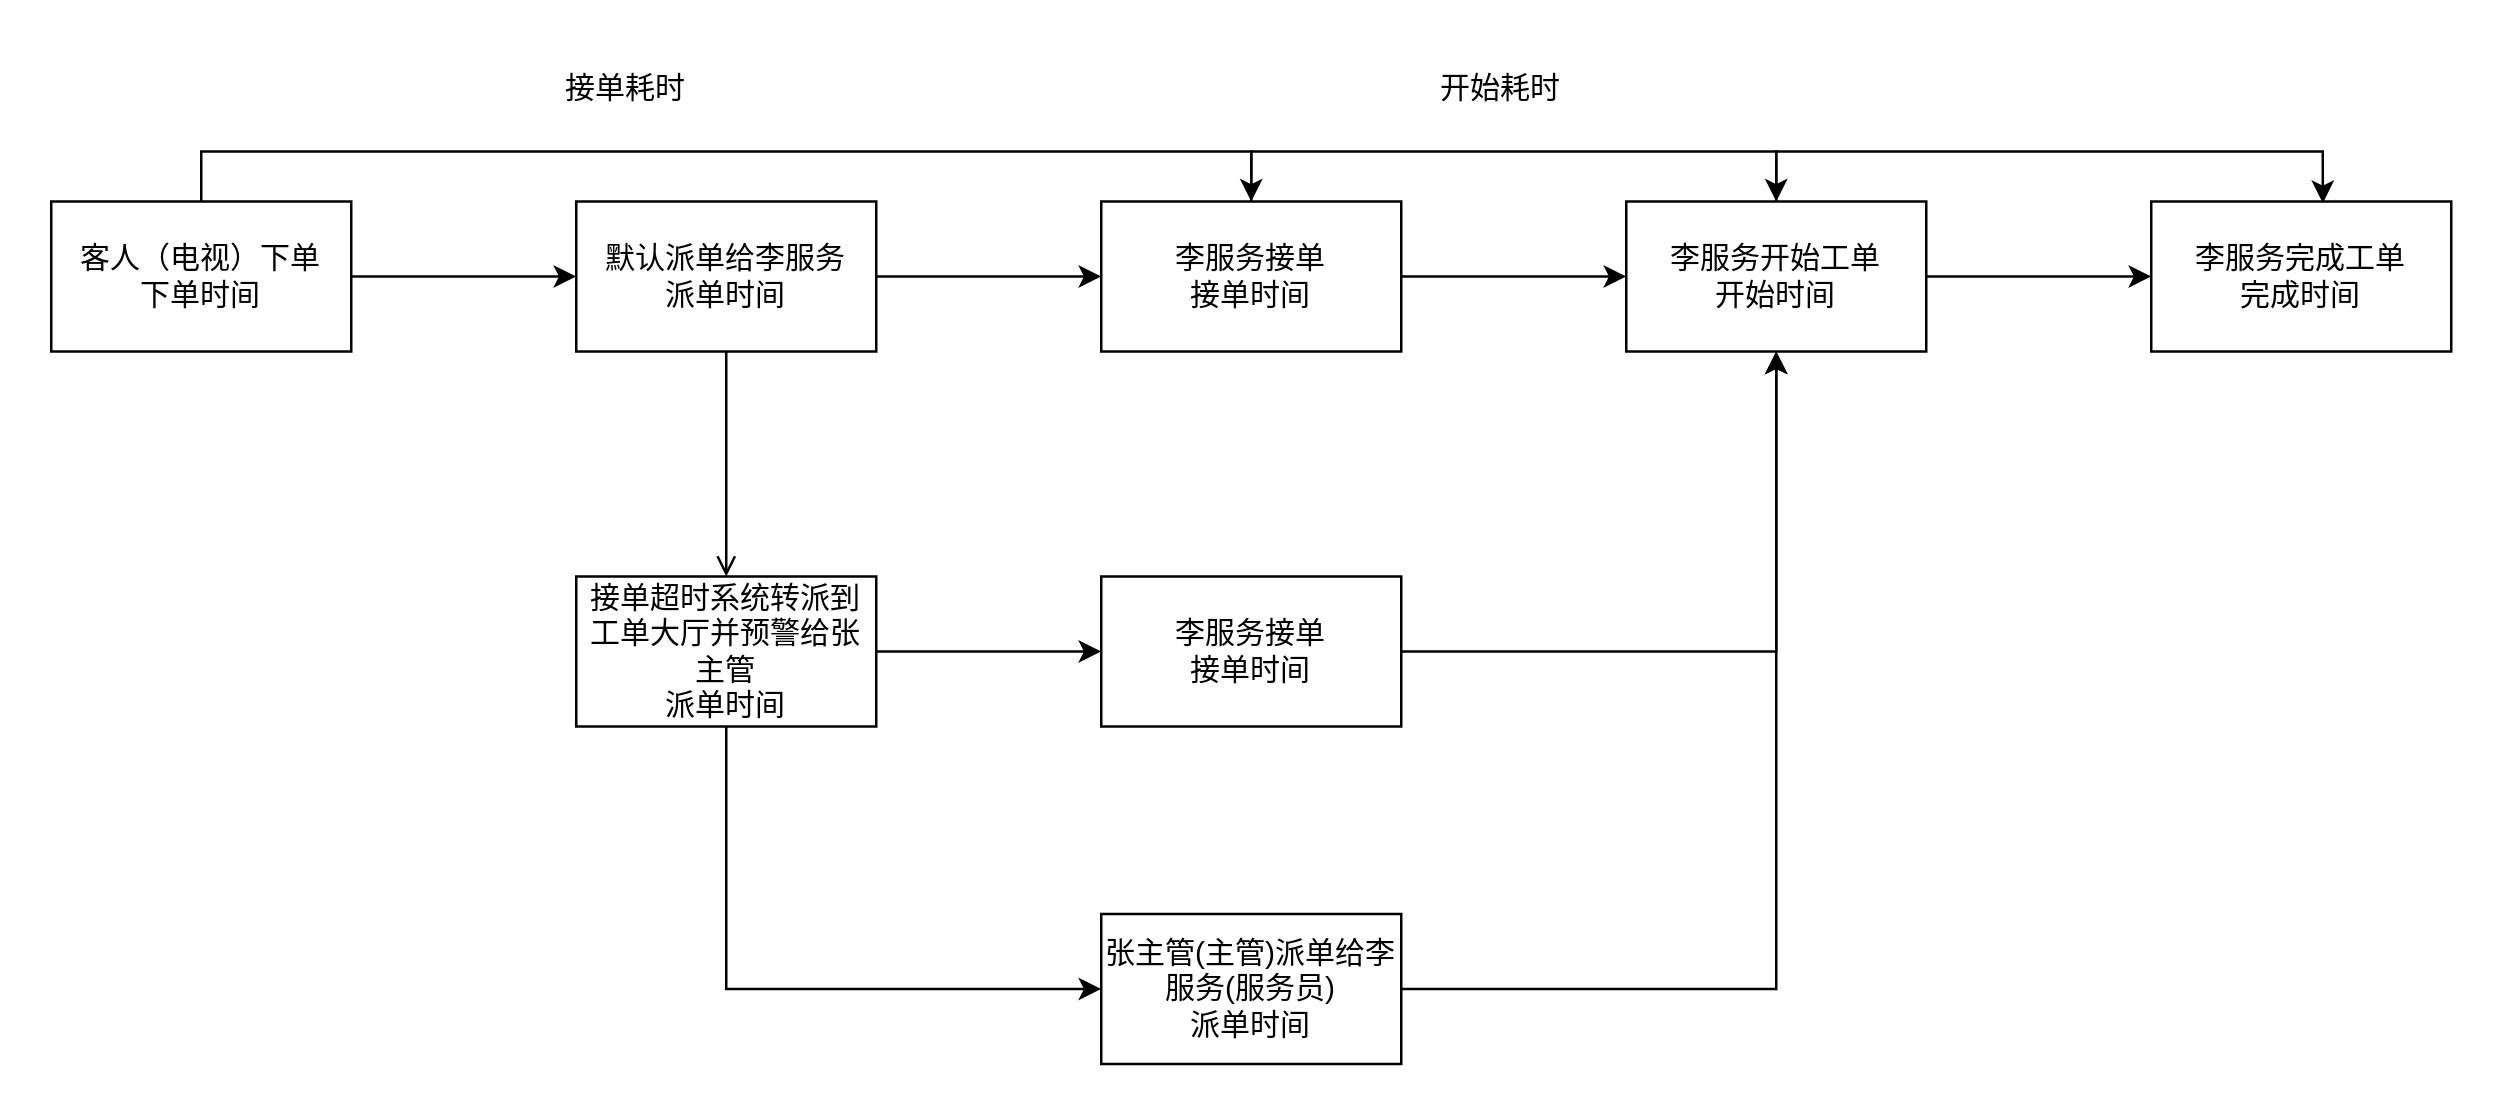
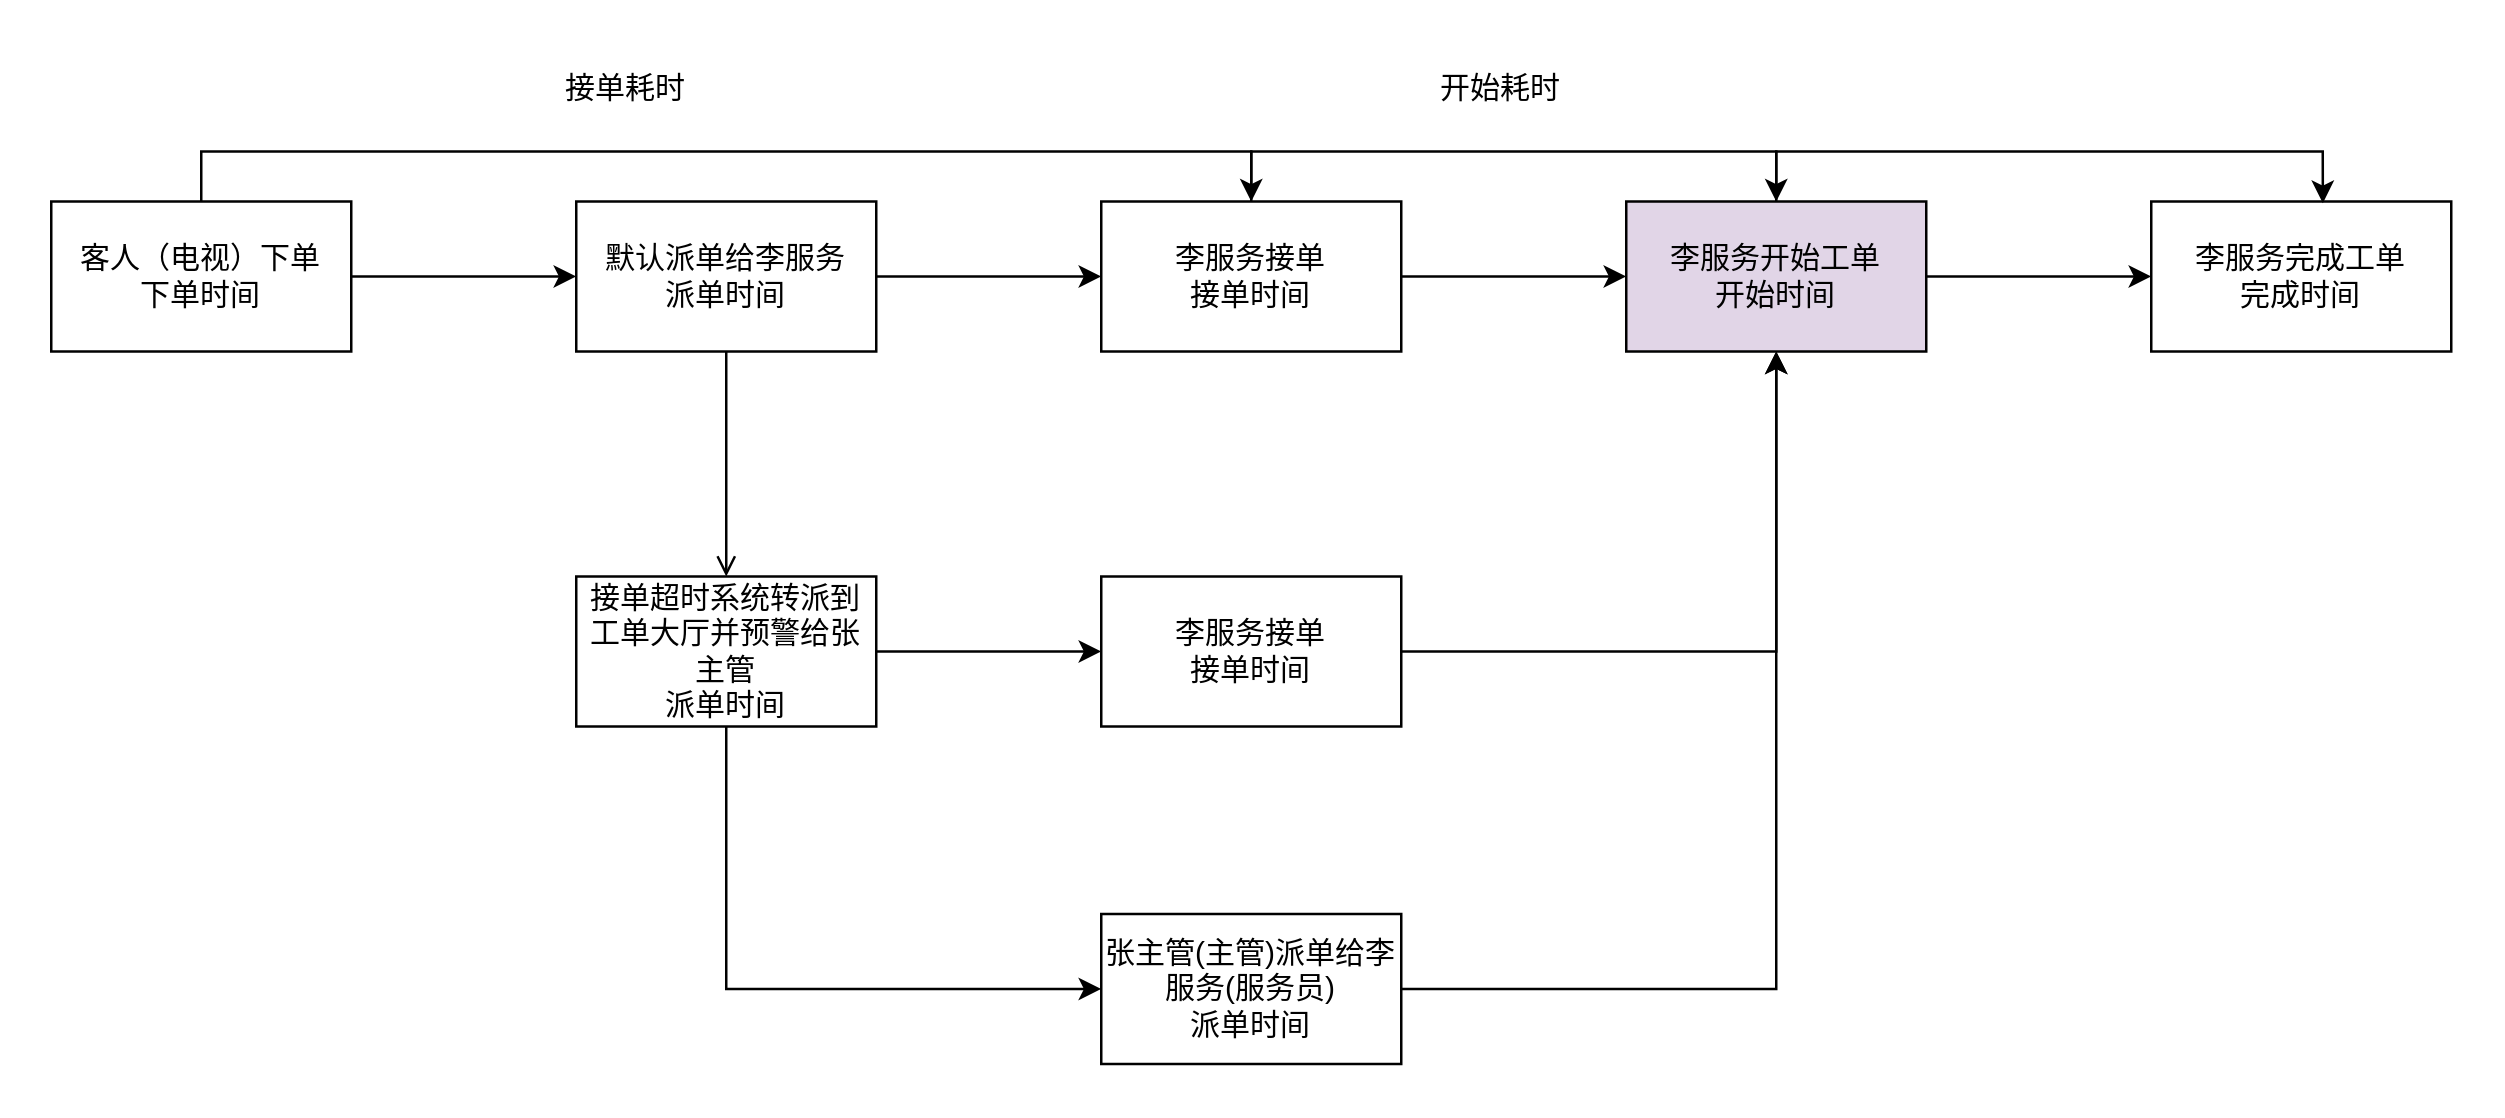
(1776, 276) -> (1776, 276)
